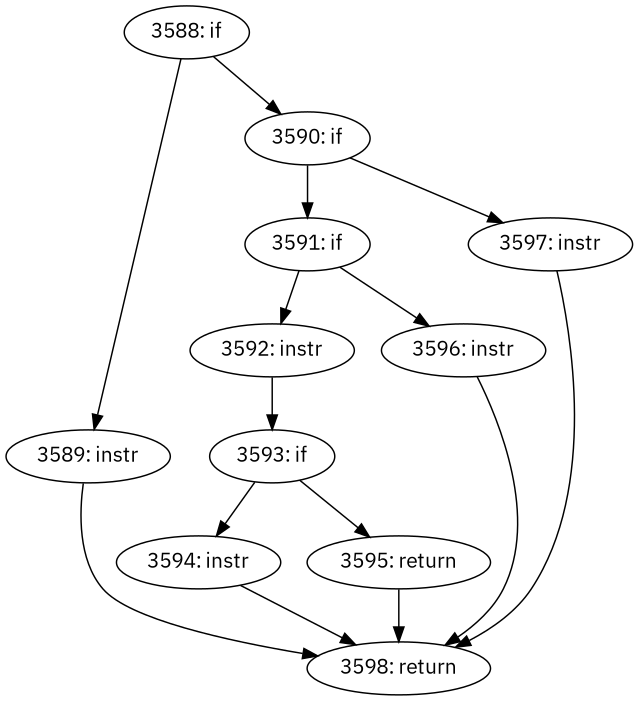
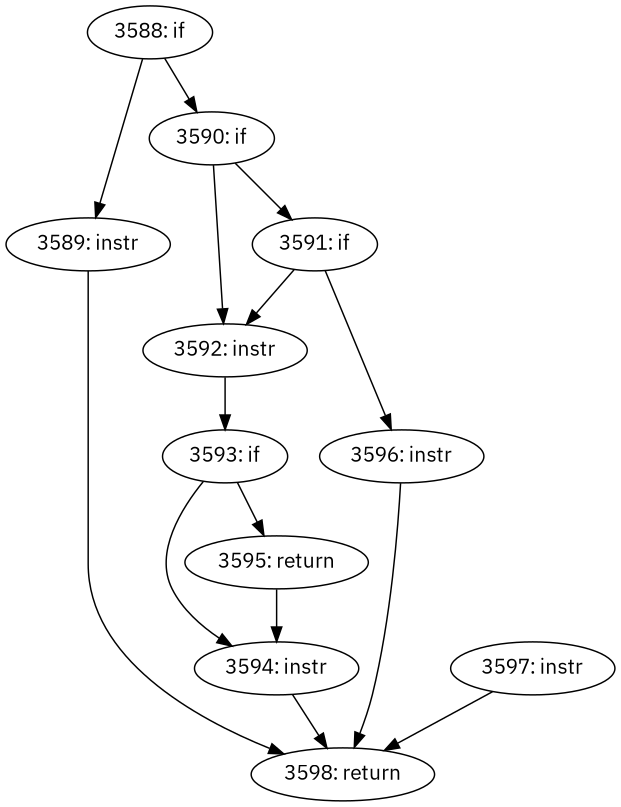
(420, 187) -> (218, 237)
(399, 608) -> (277, 608)
